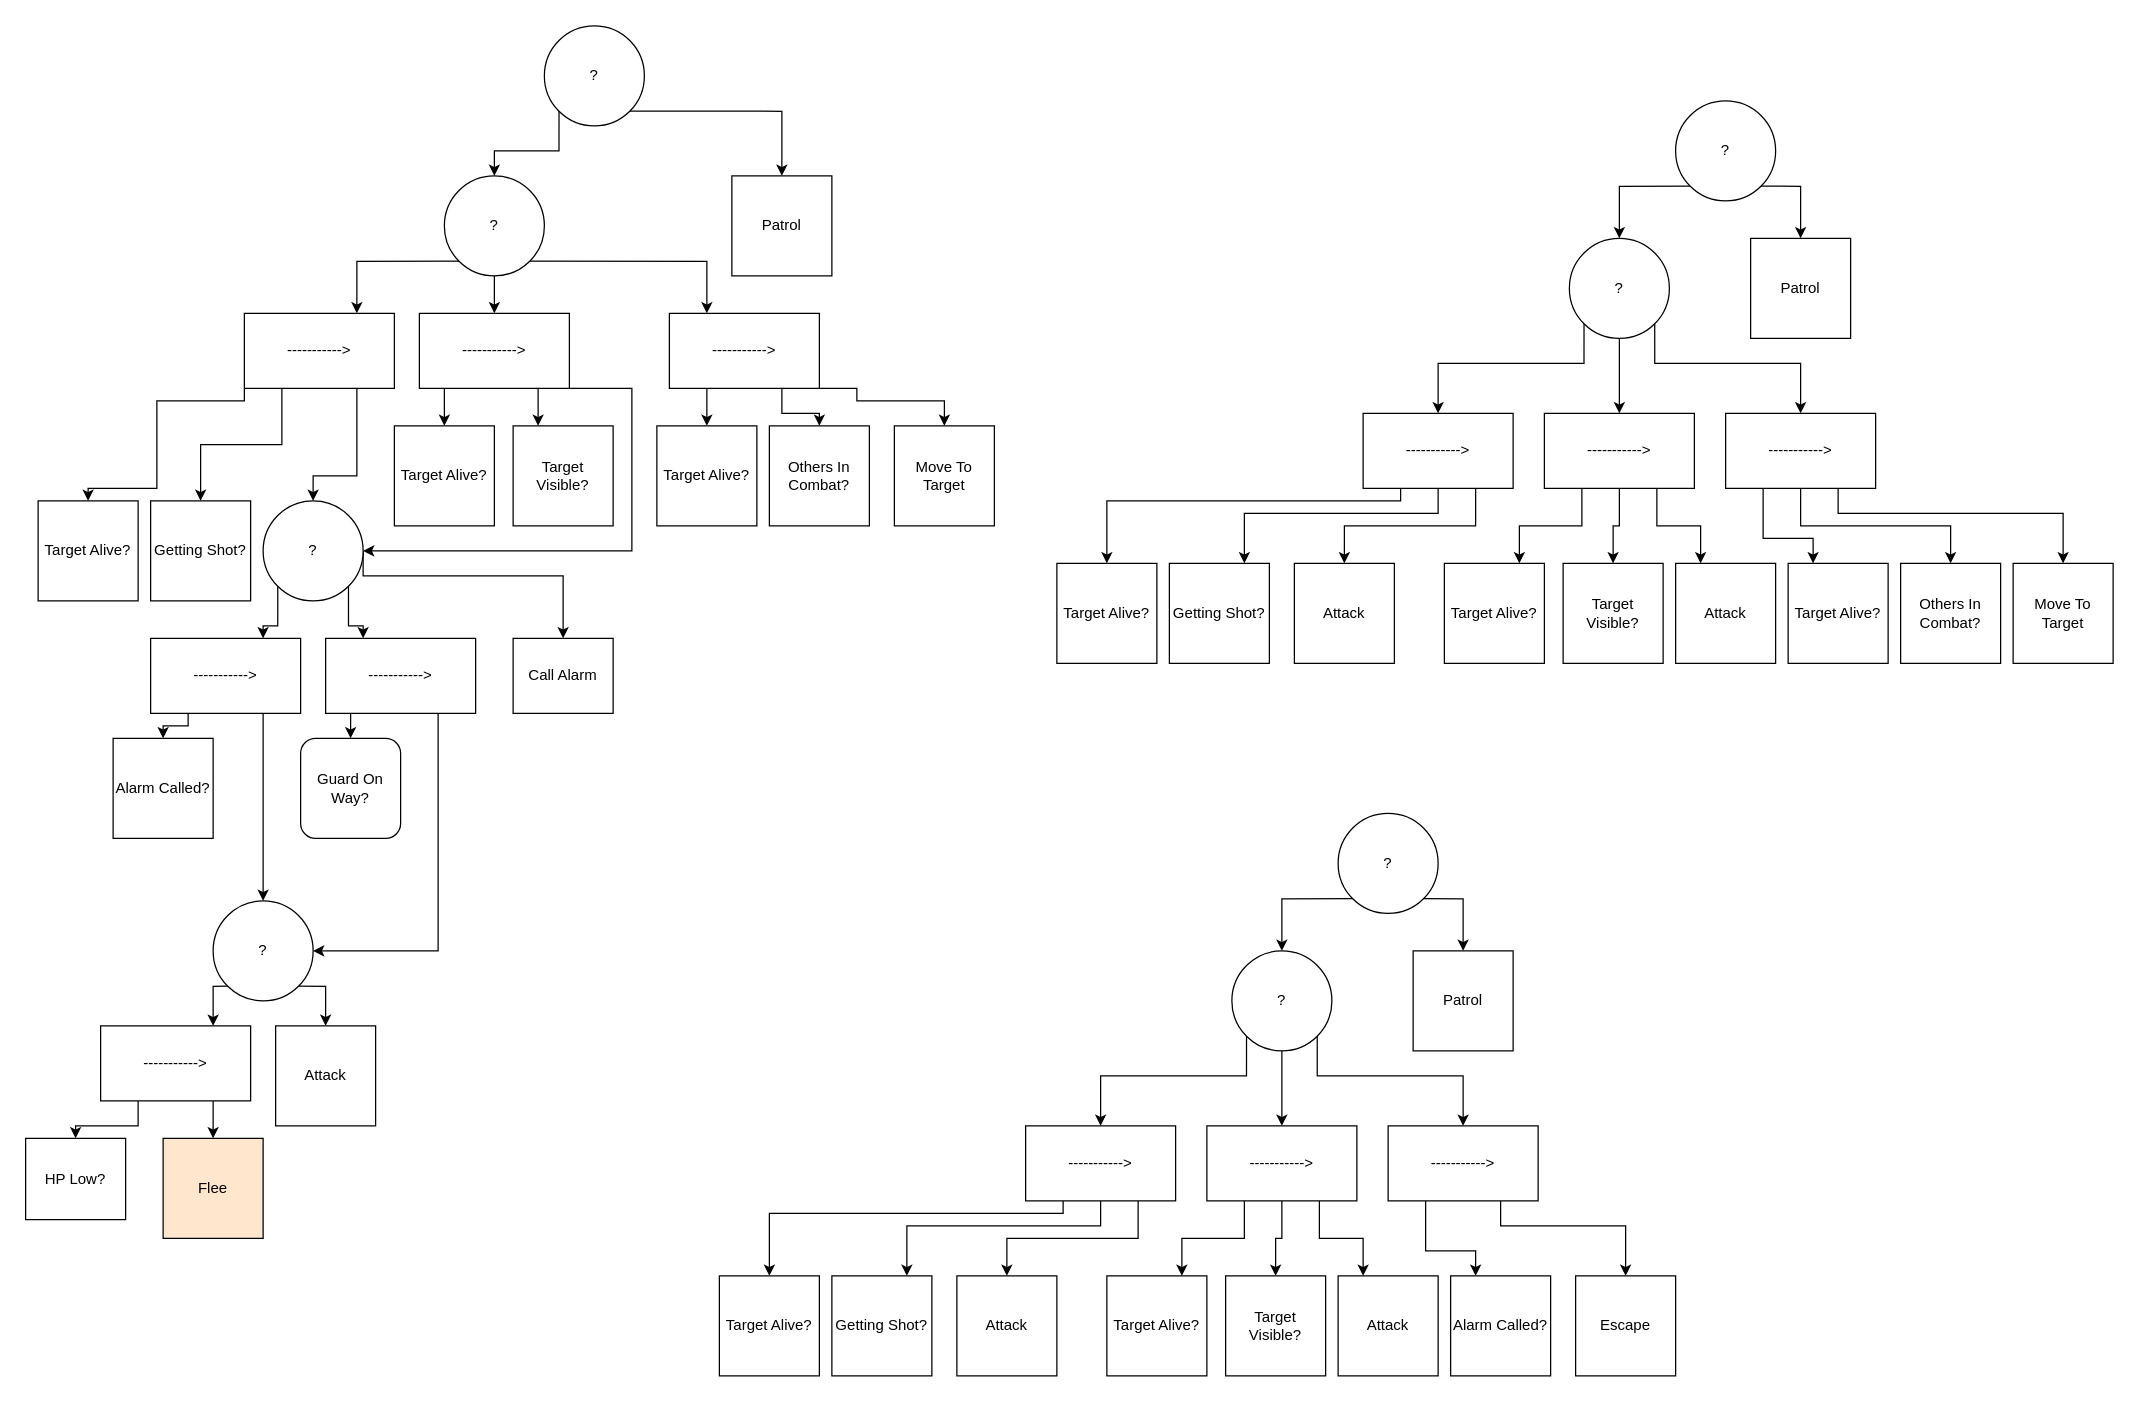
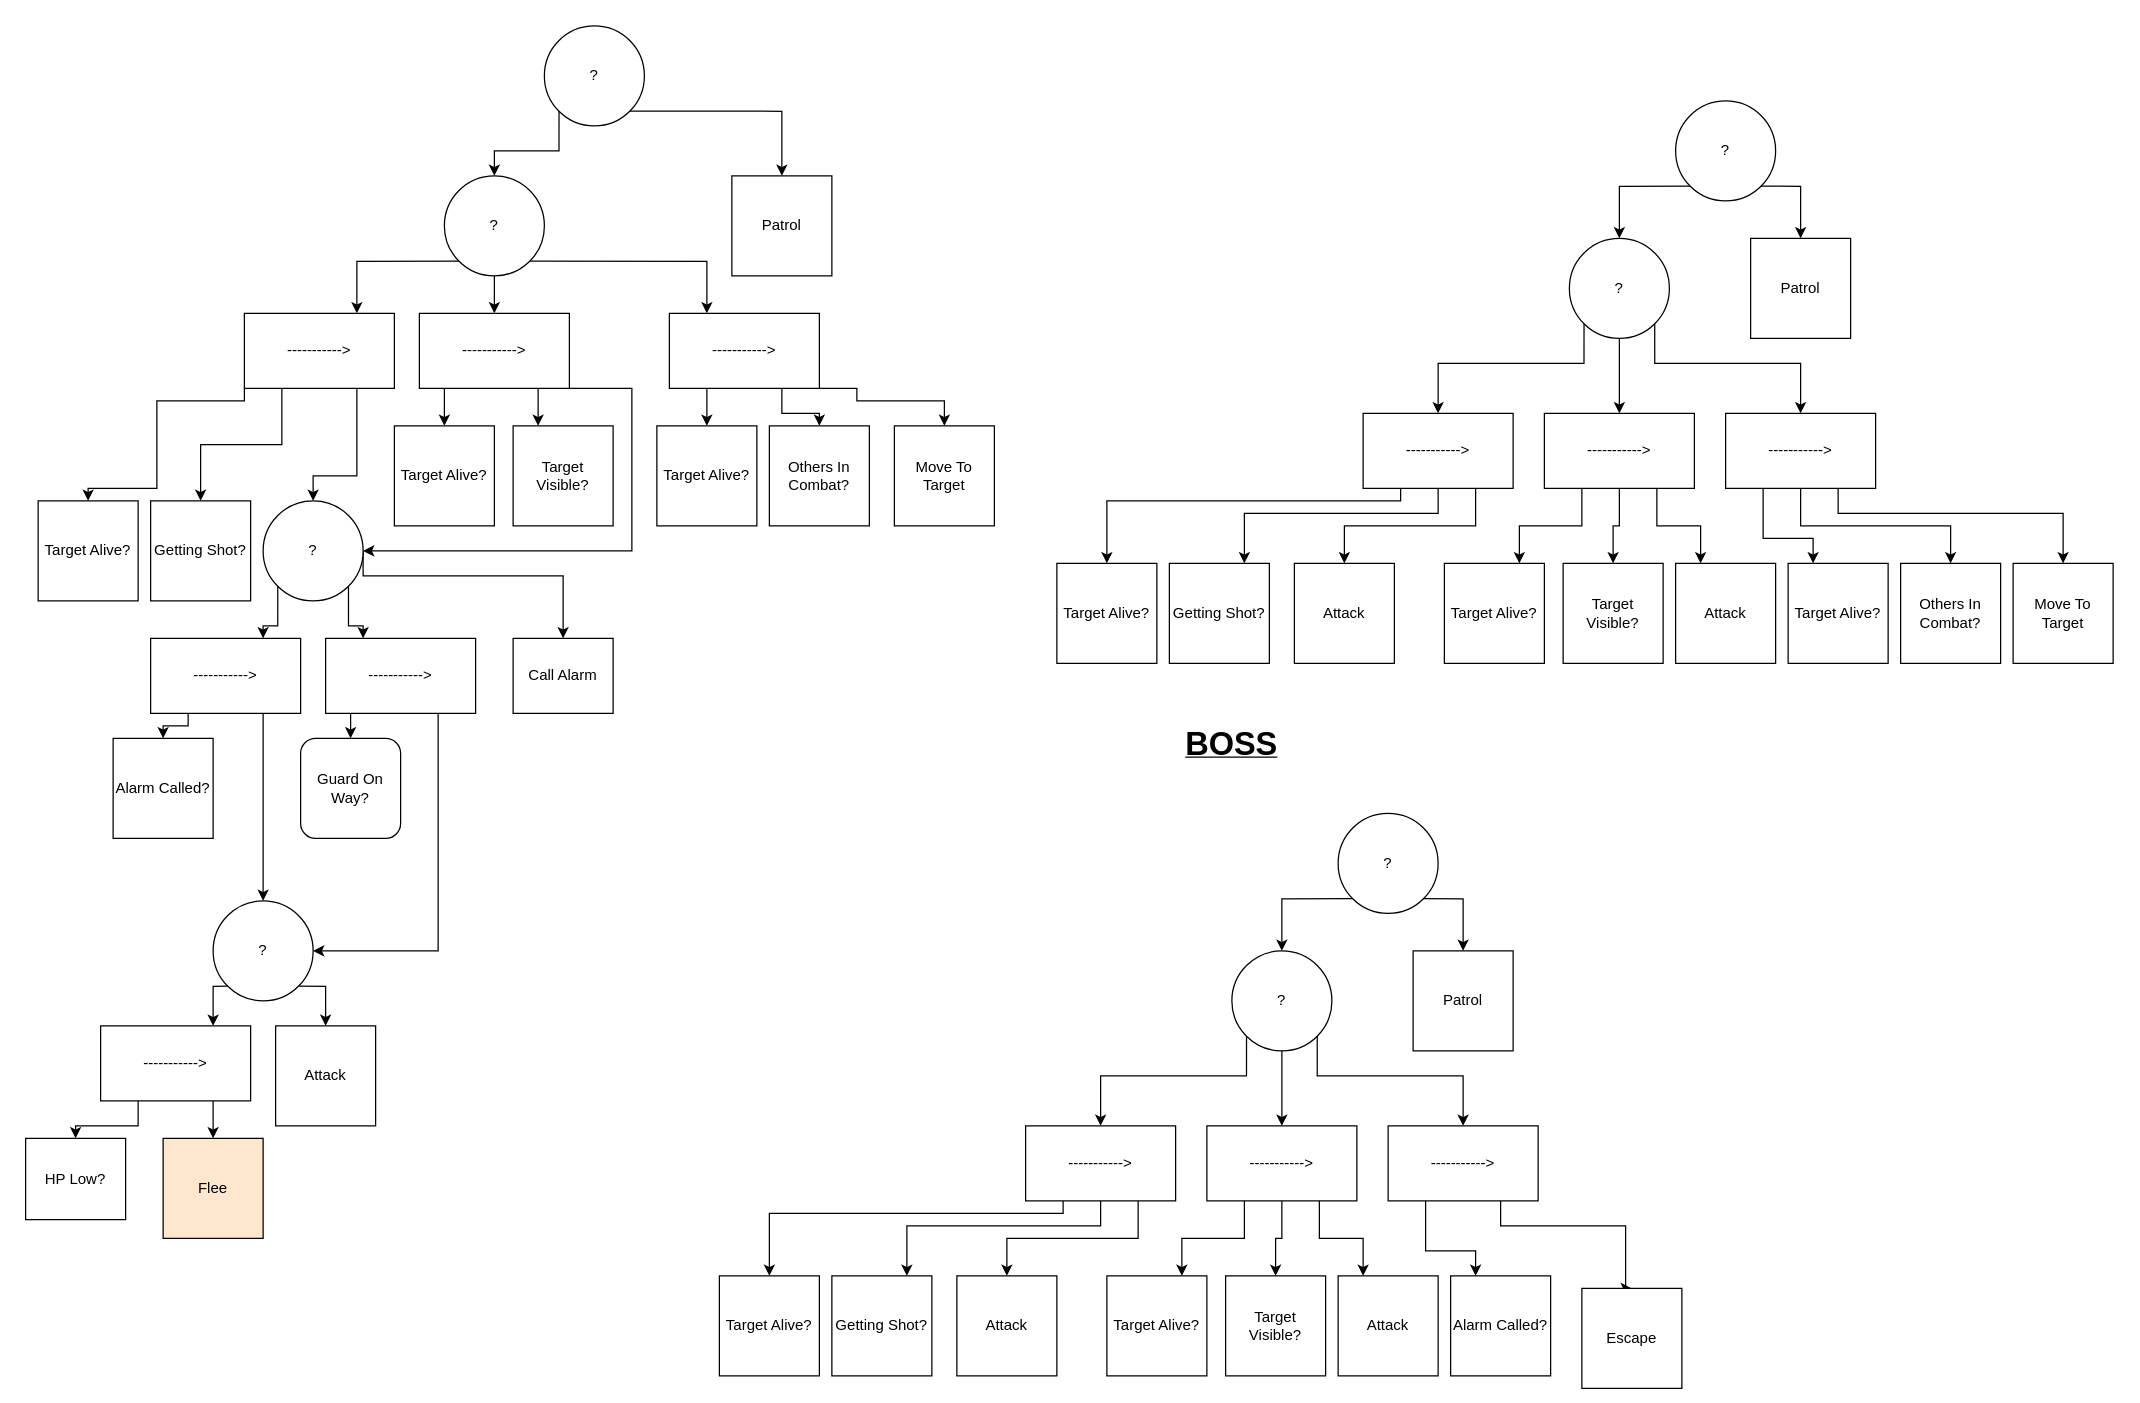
none -> (1232, 744)
(1626, 1326) -> (1632, 1338)
